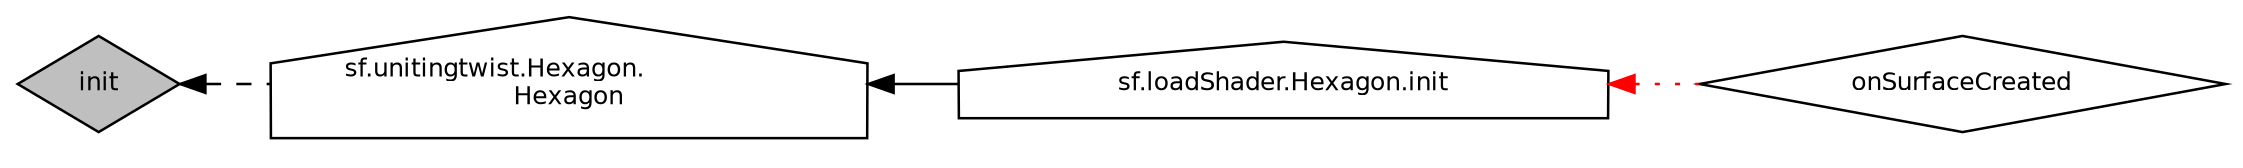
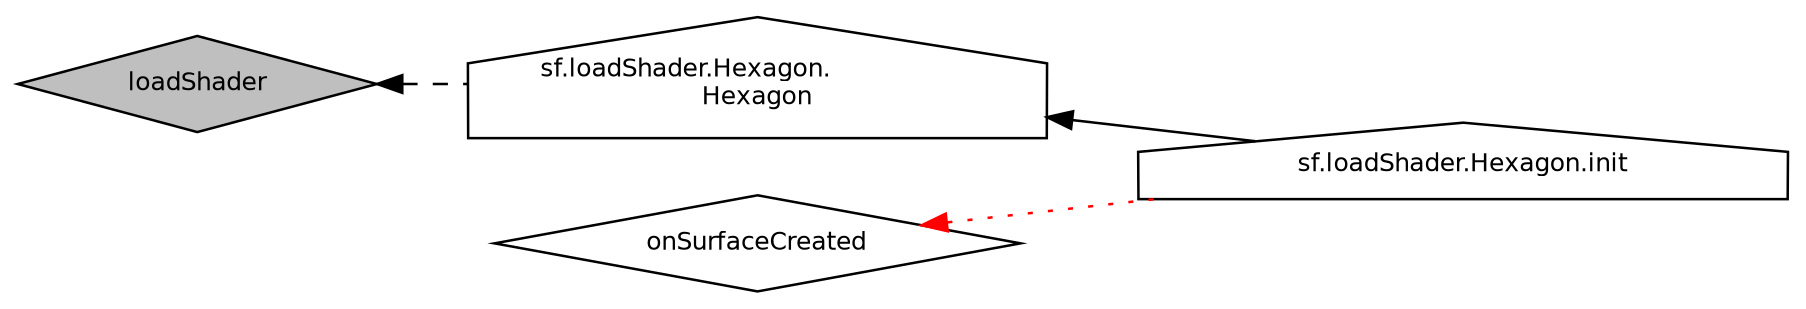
(99, 84) -> (197, 84)
(569, 84) -> (757, 84)
(1667, 84) -> (1051, 211)
